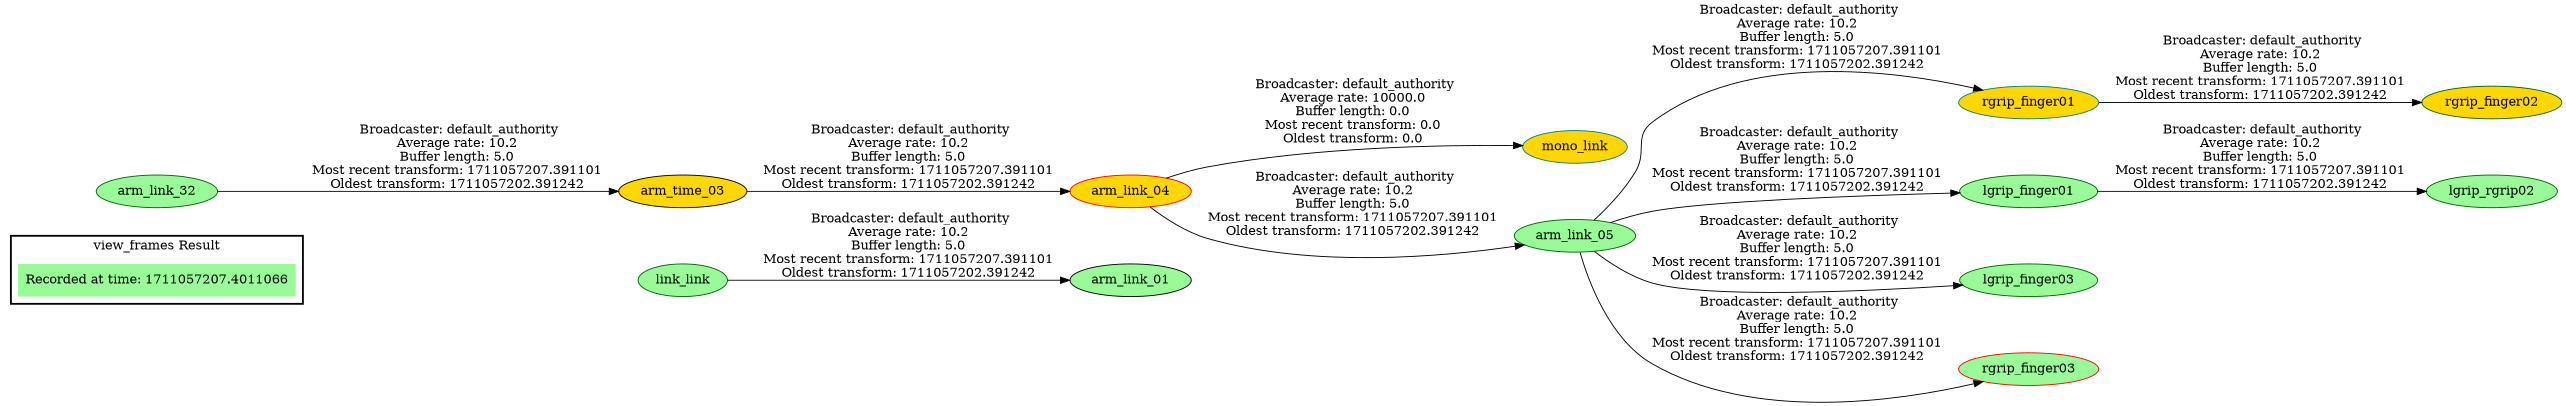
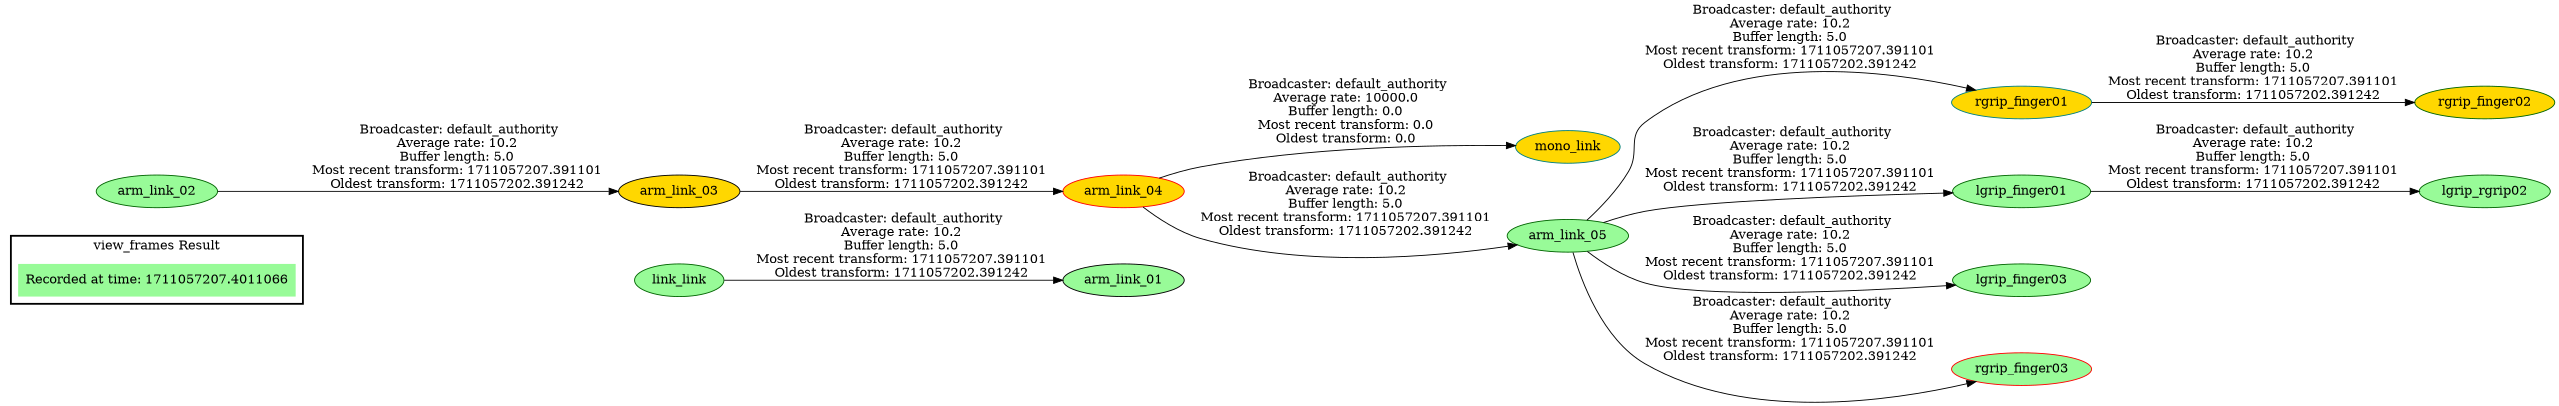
(157, 191) -> (157, 191)
(683, 191) -> (679, 191)
